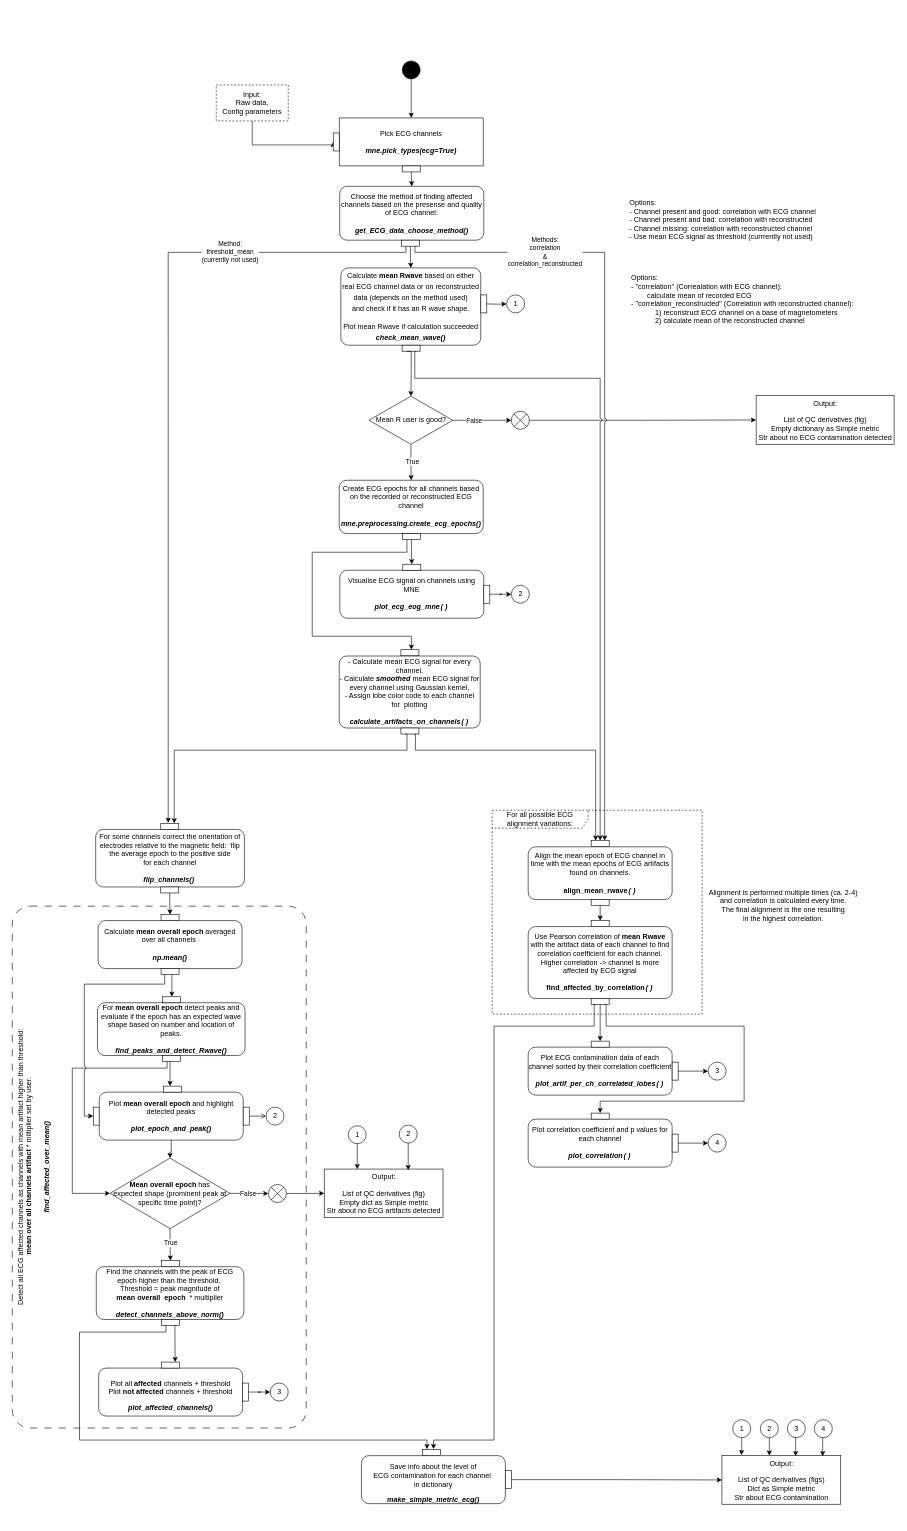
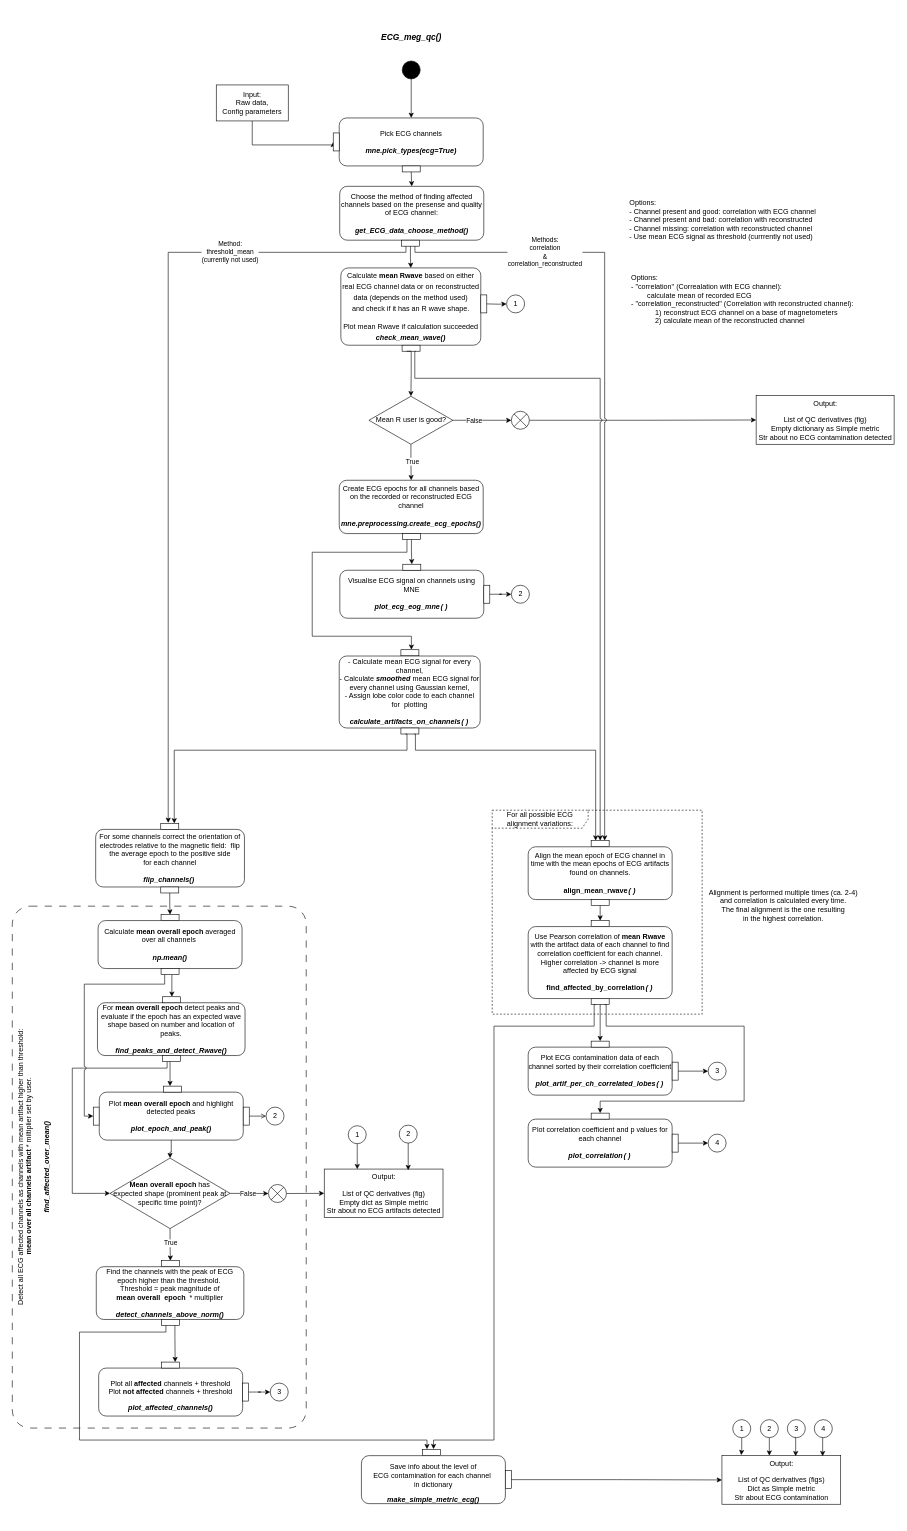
none -> (411, 24)
(252, 103) -> (252, 103)
(411, 142) -> (411, 142)
